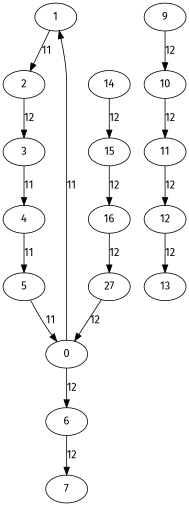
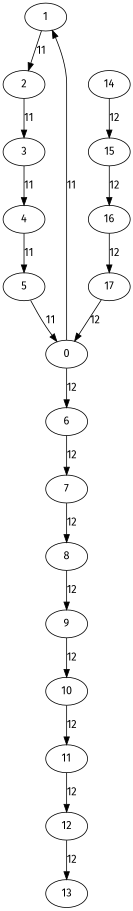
(29, 118) -> (29, 118)
(109, 287) -> (109, 287)
none -> (67, 556)
